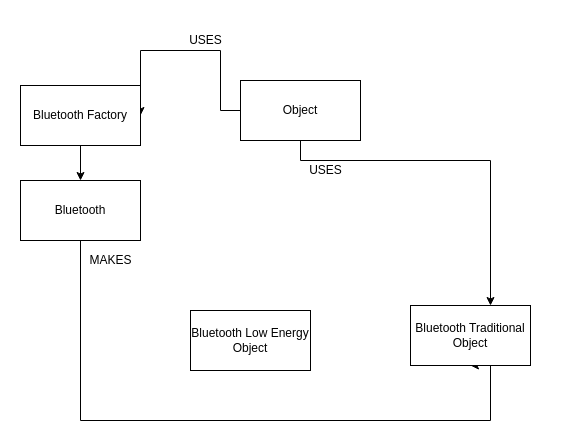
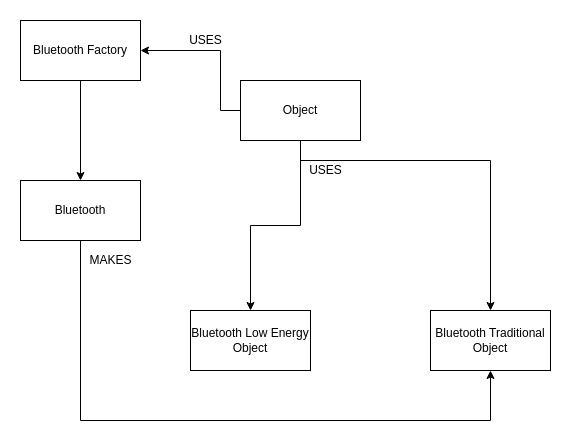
(81, 116) -> (81, 51)
none -> (269, 226)
(471, 336) -> (491, 341)
